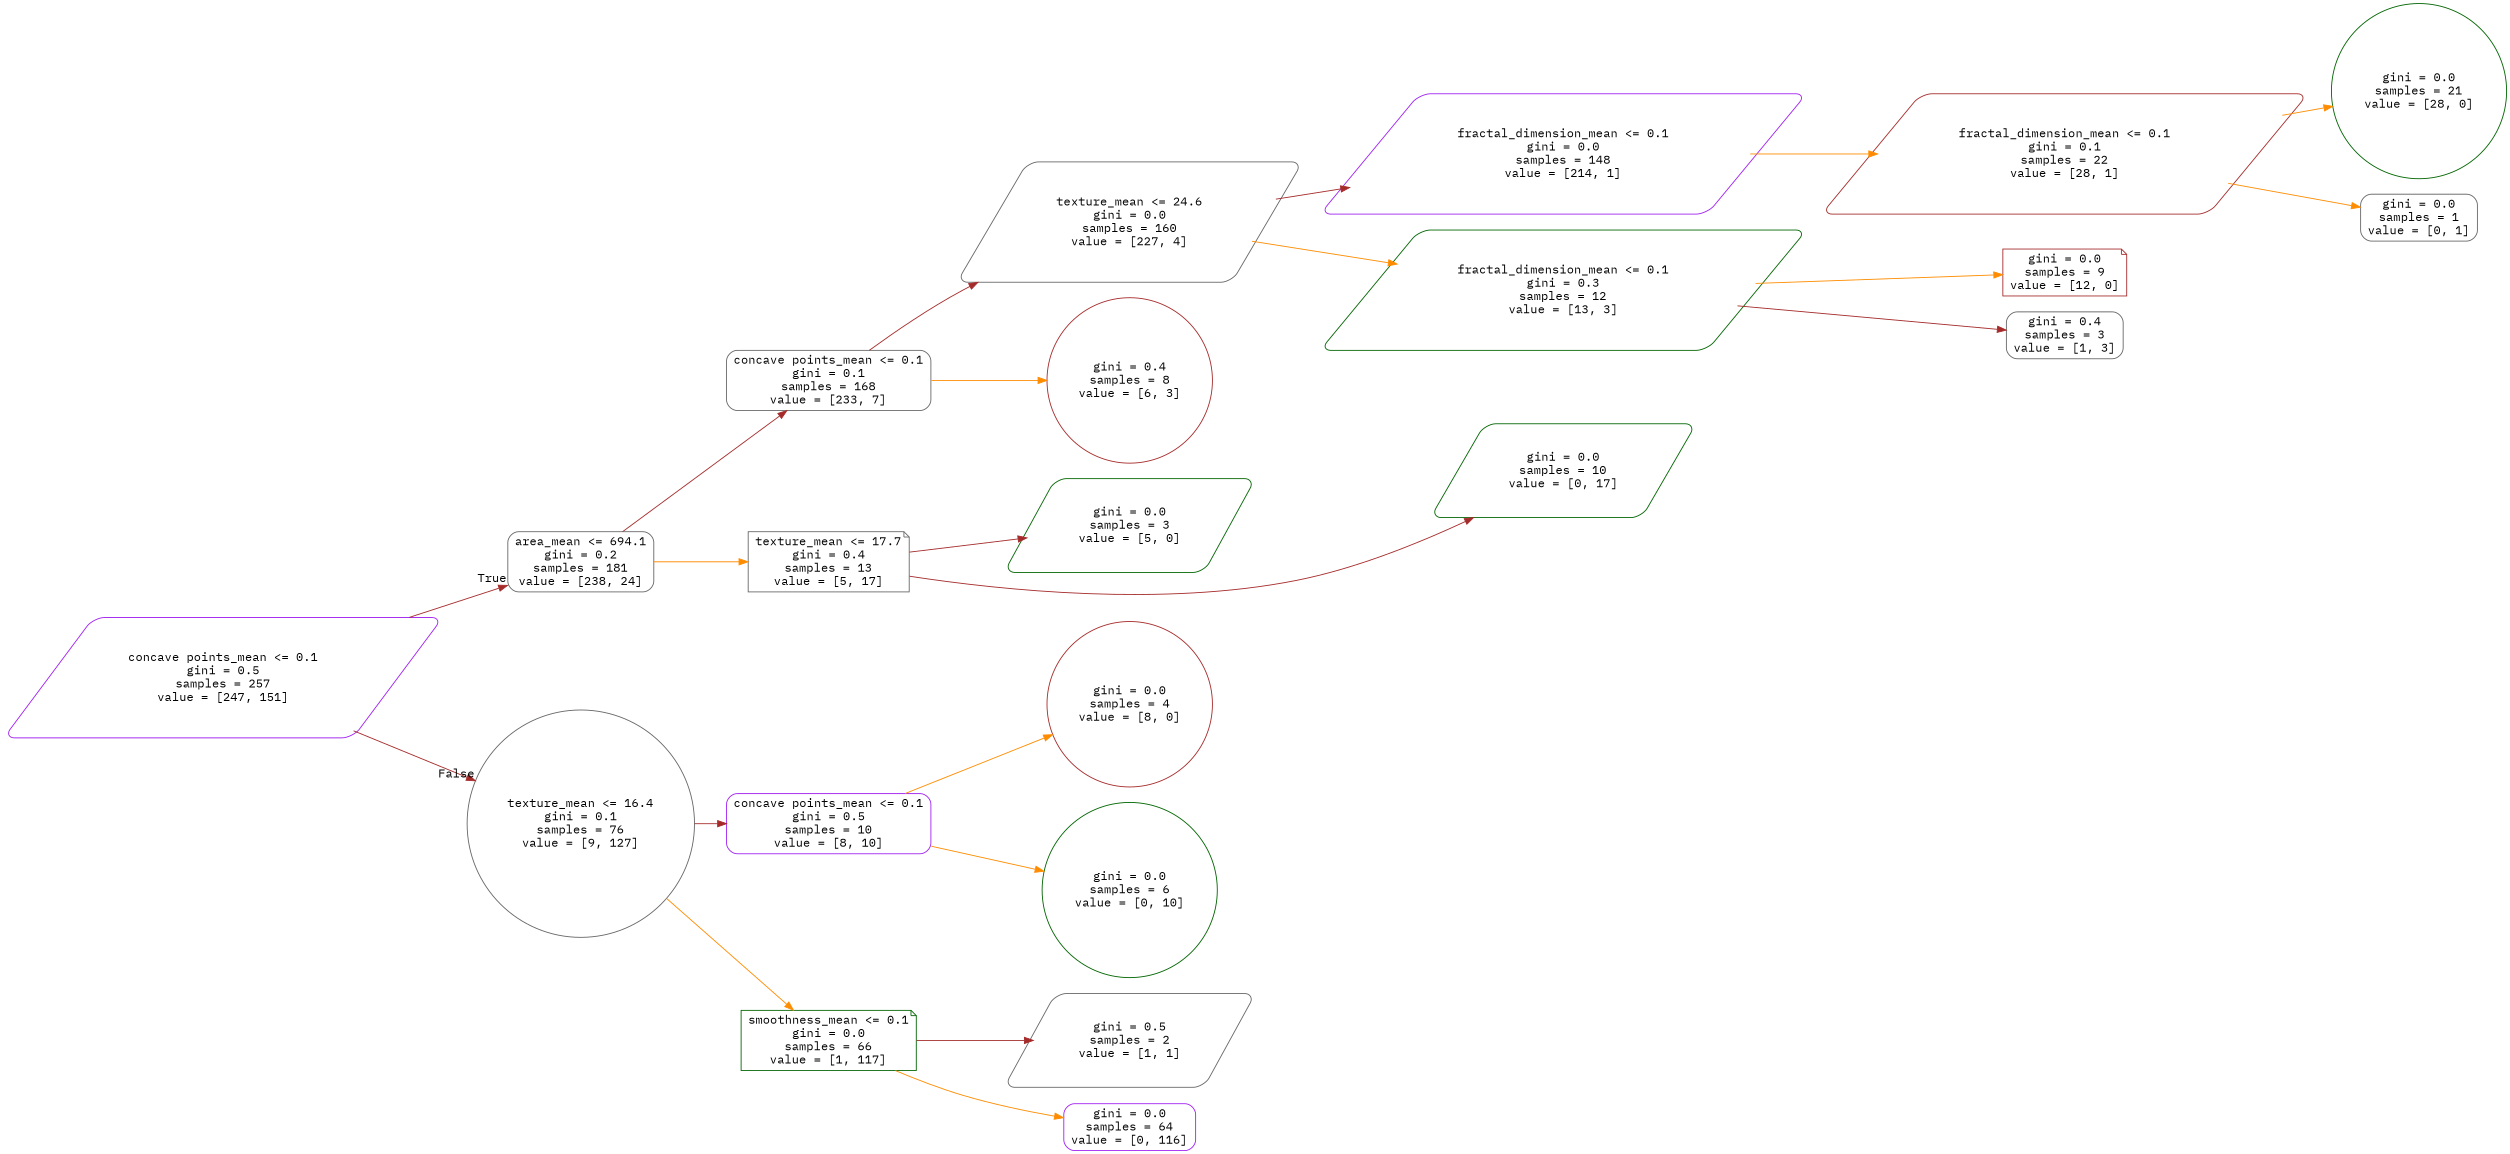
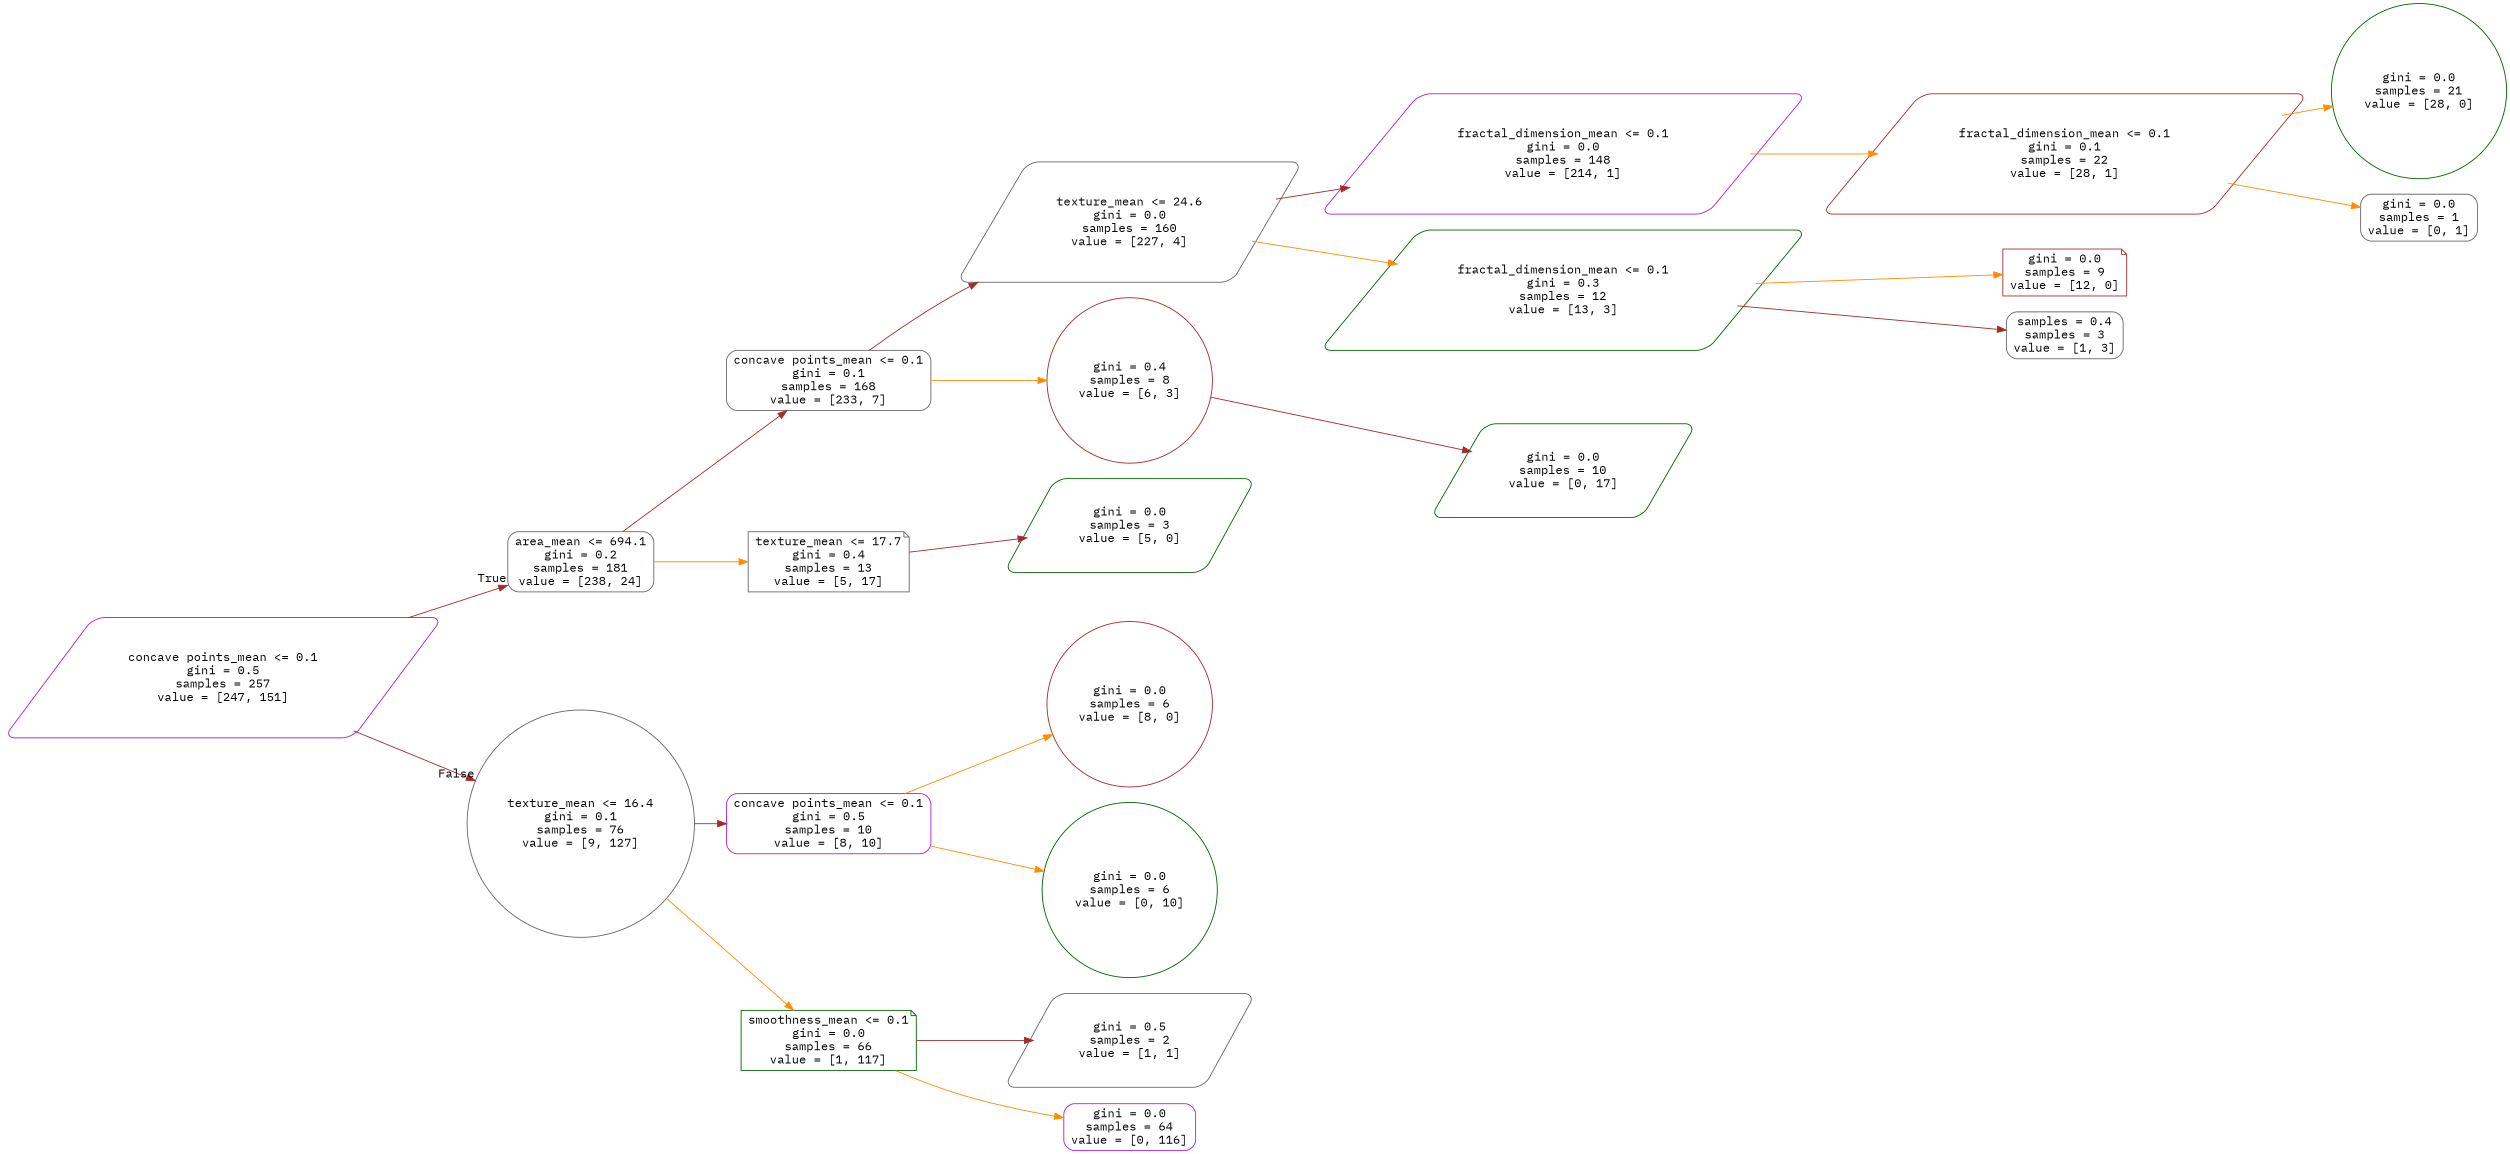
(2065, 335) -> (2065, 335)
(1193, 593) -> (1337, 424)
(1130, 704) -> (1130, 704)
